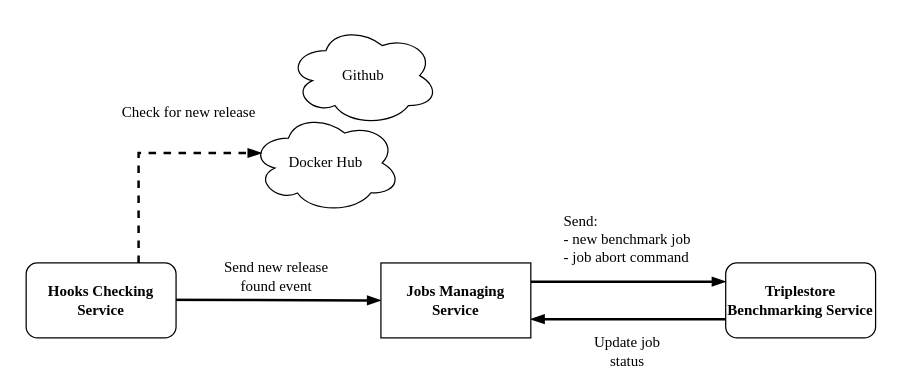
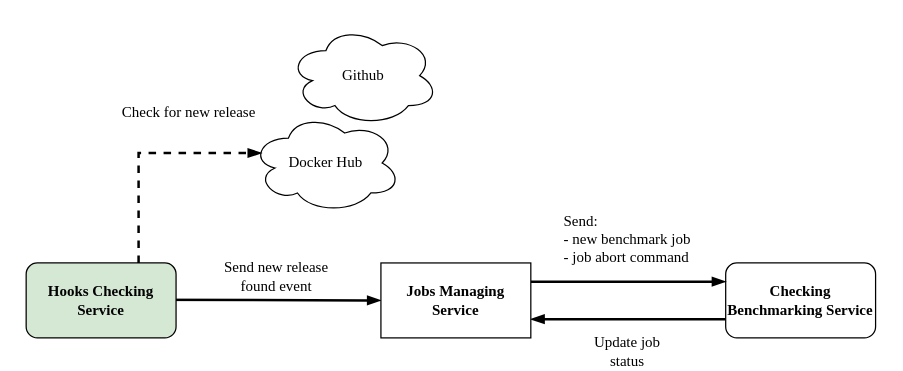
(101, 301) -> (101, 301)
(801, 301) -> (801, 301)
